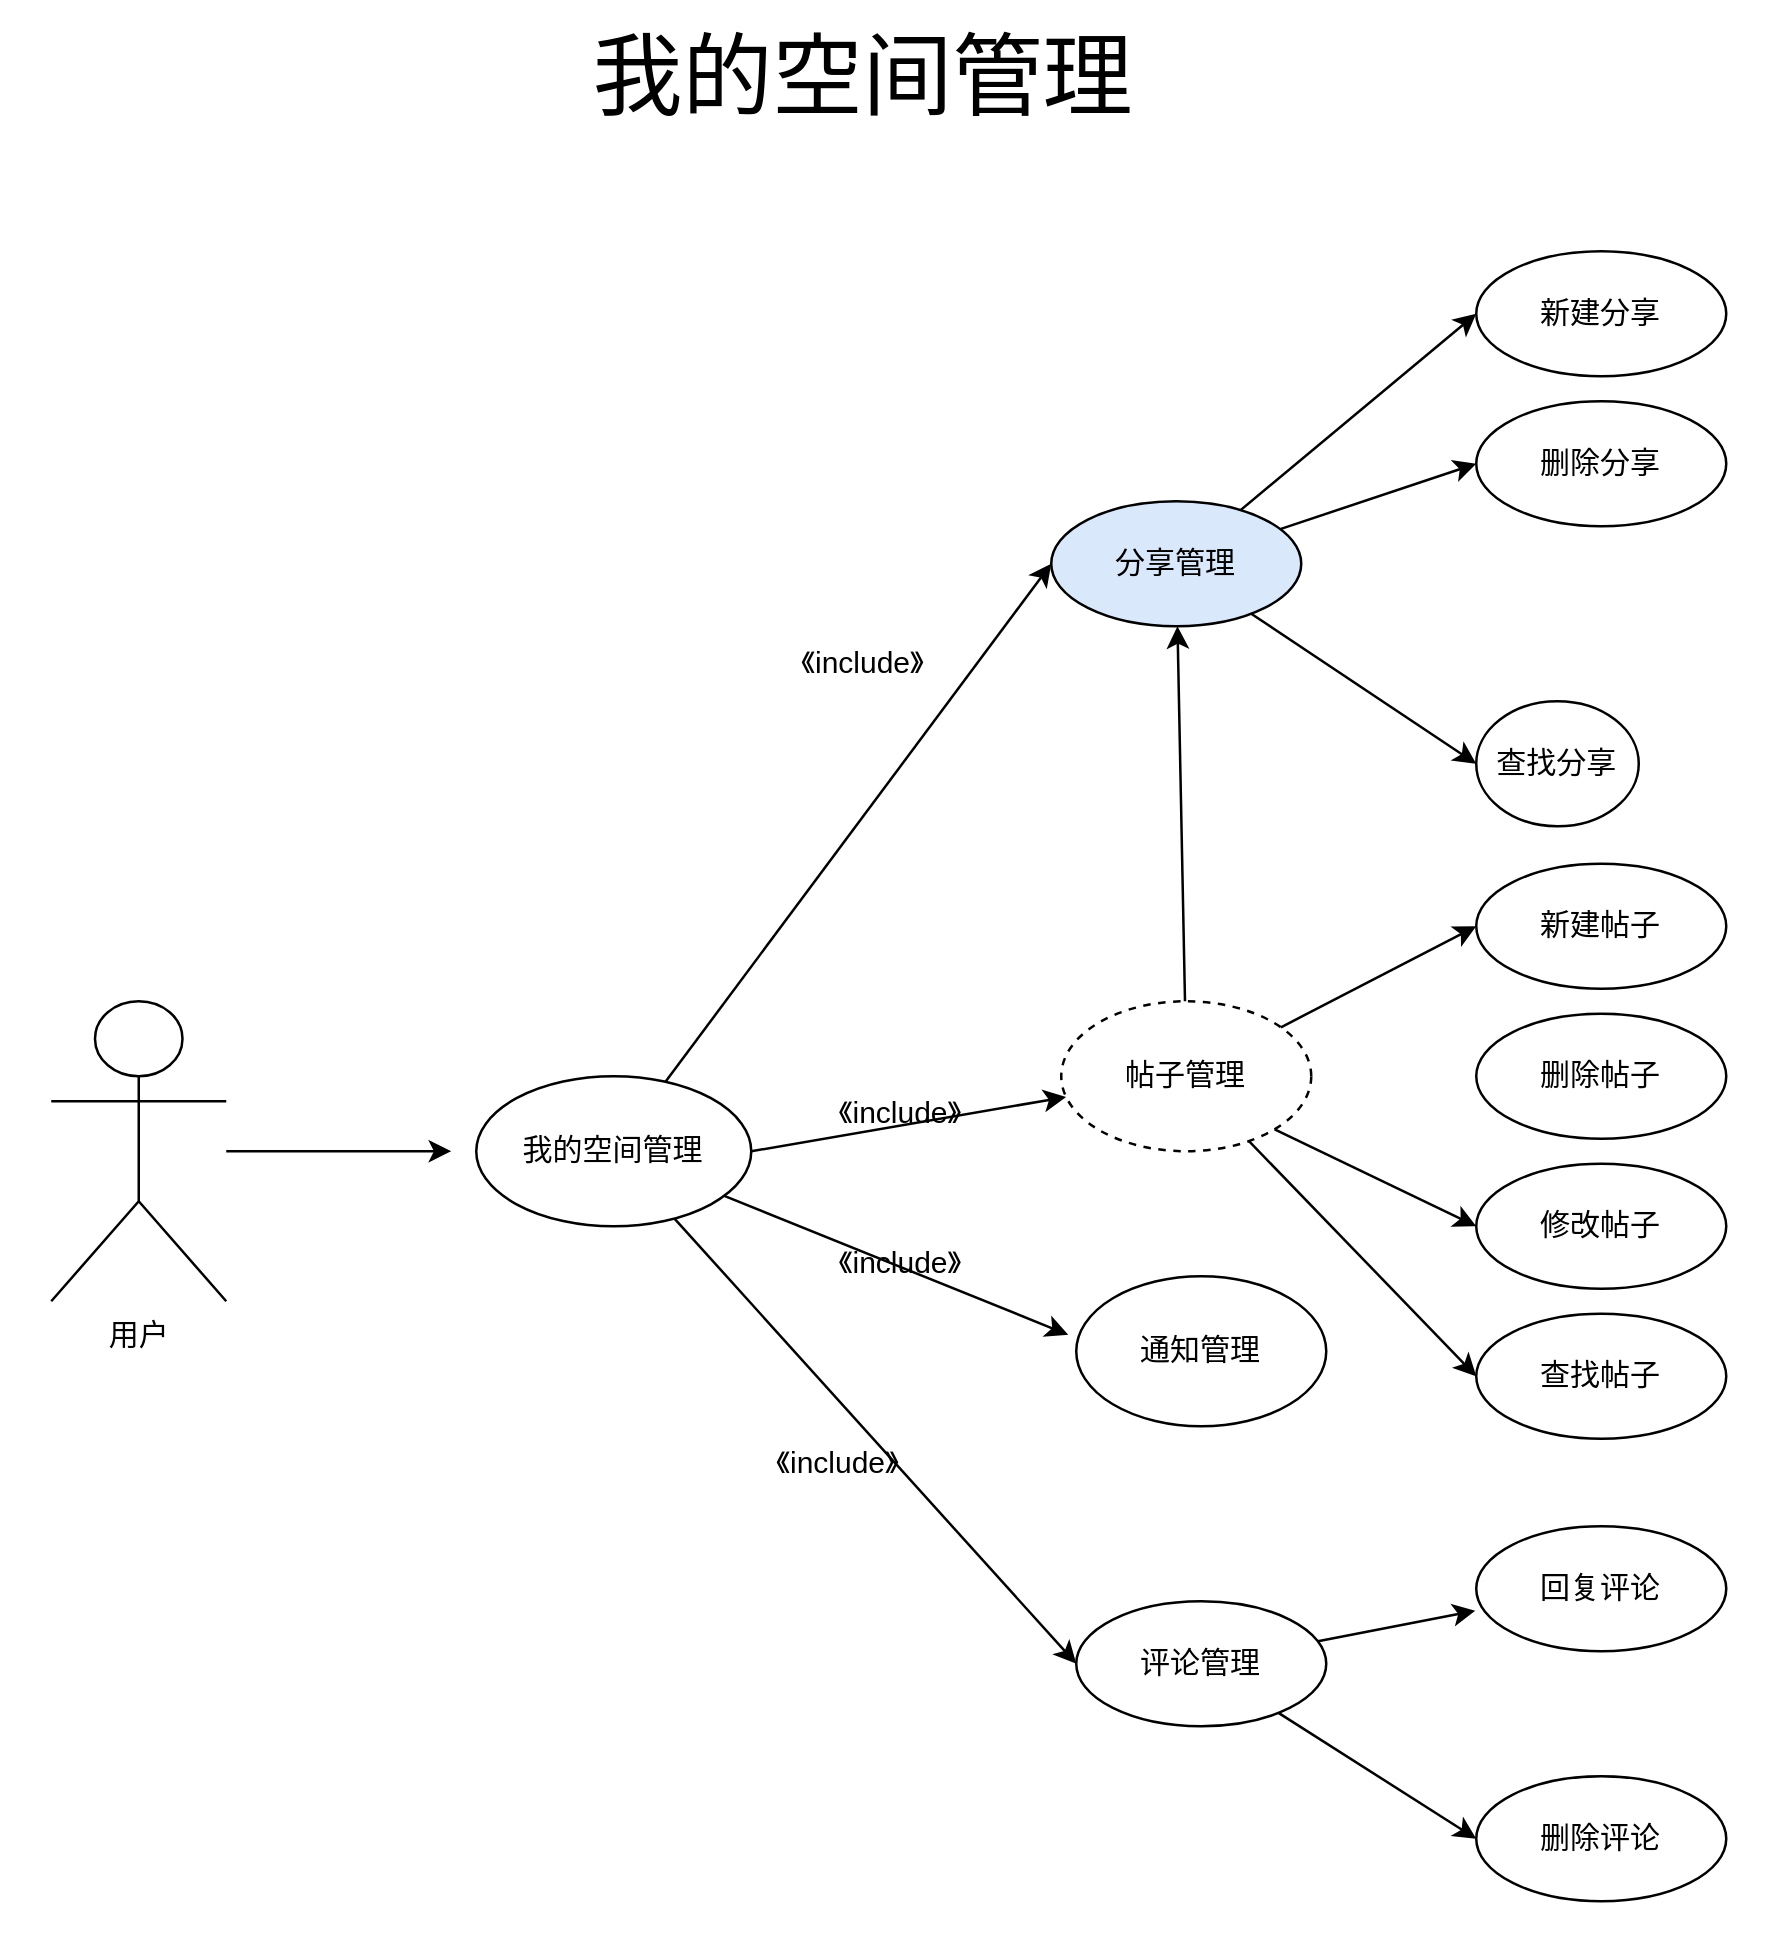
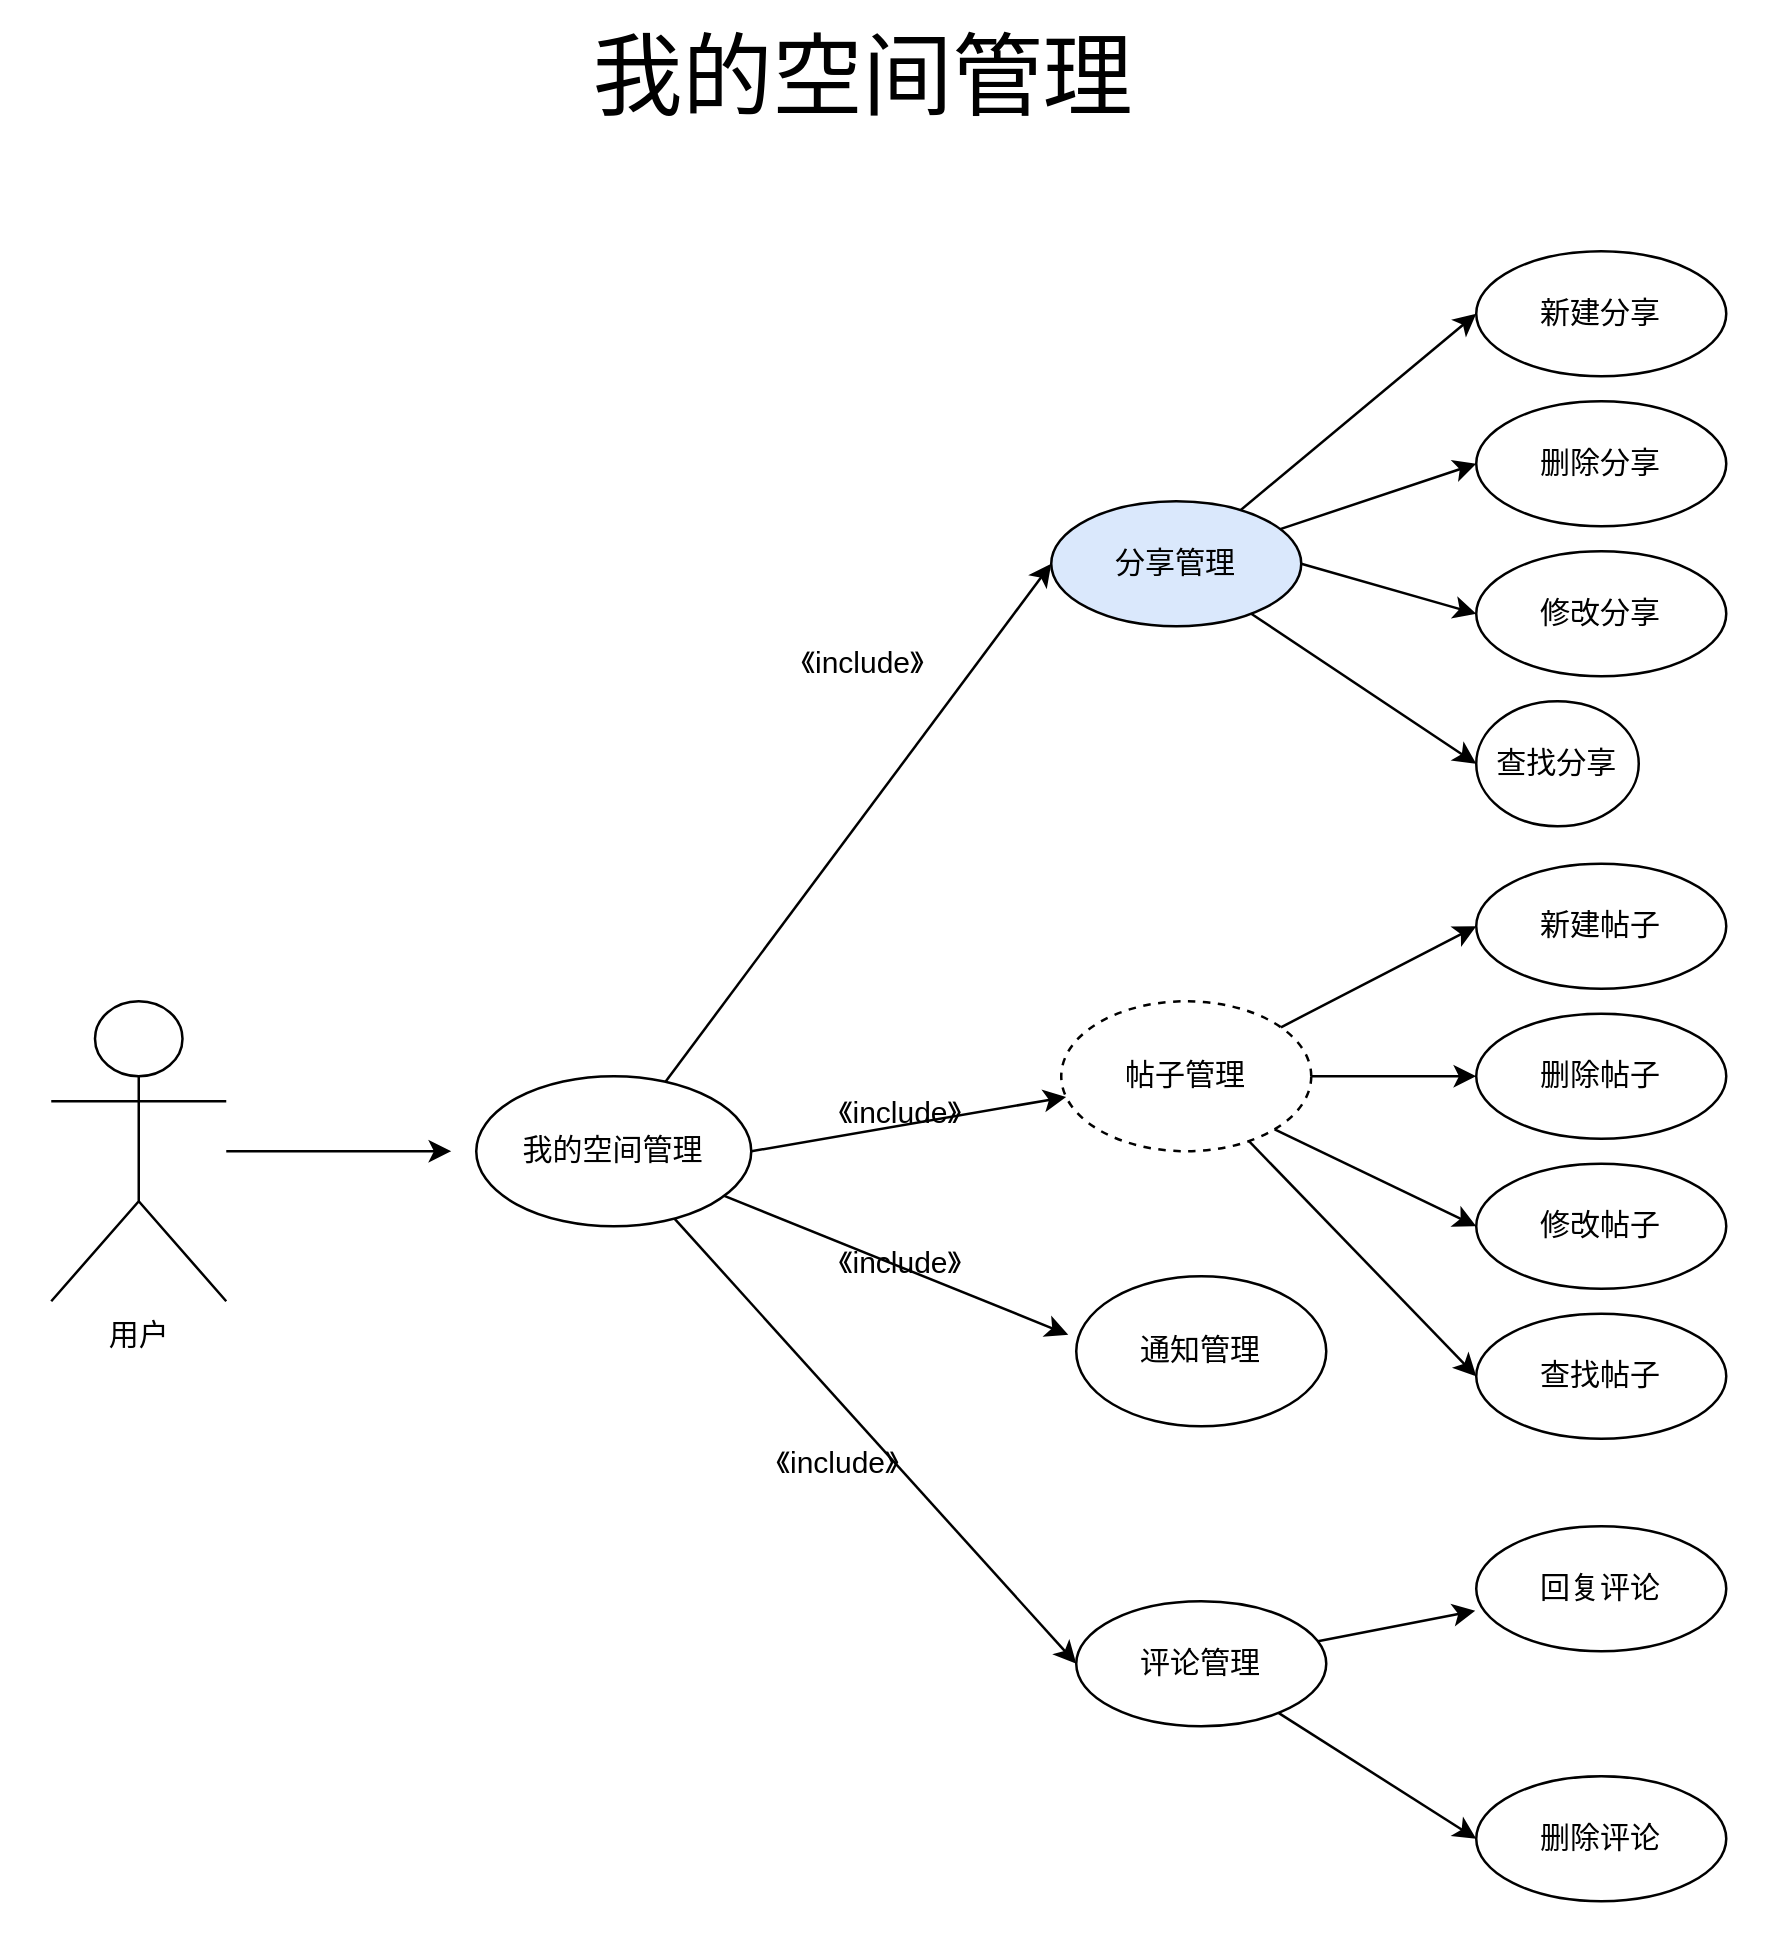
none -> (1381, 587)
none -> (1601, 614)
(1181, 822) -> (1385, 1076)
